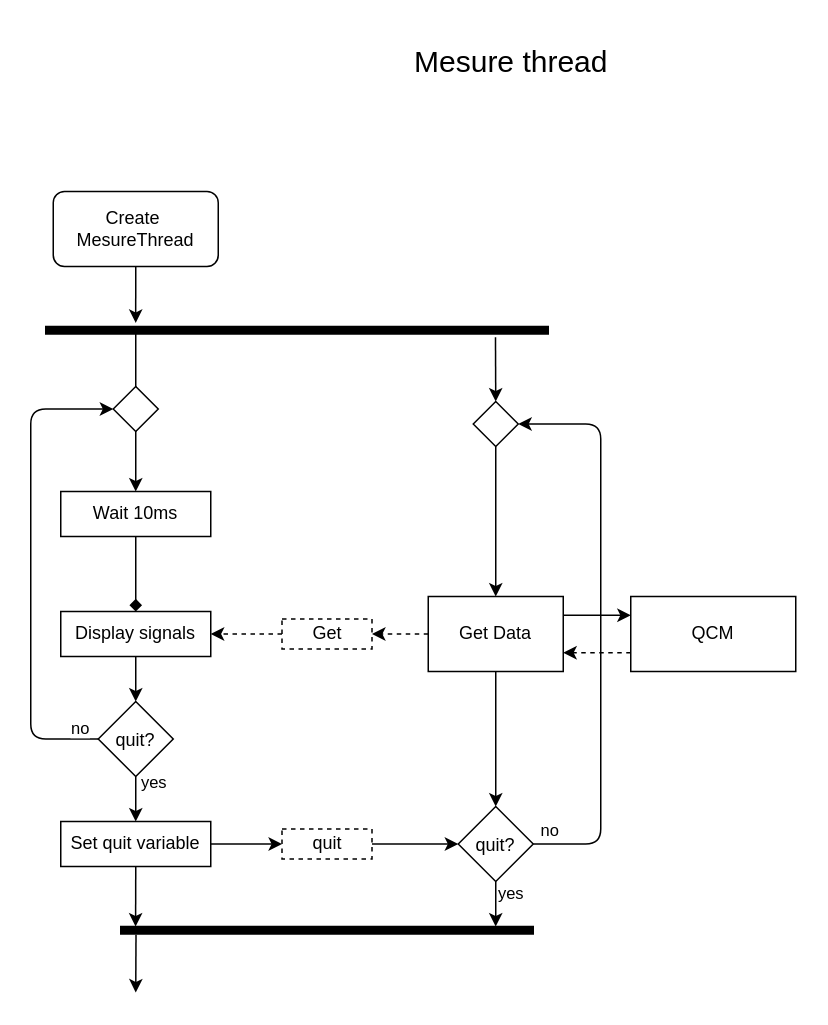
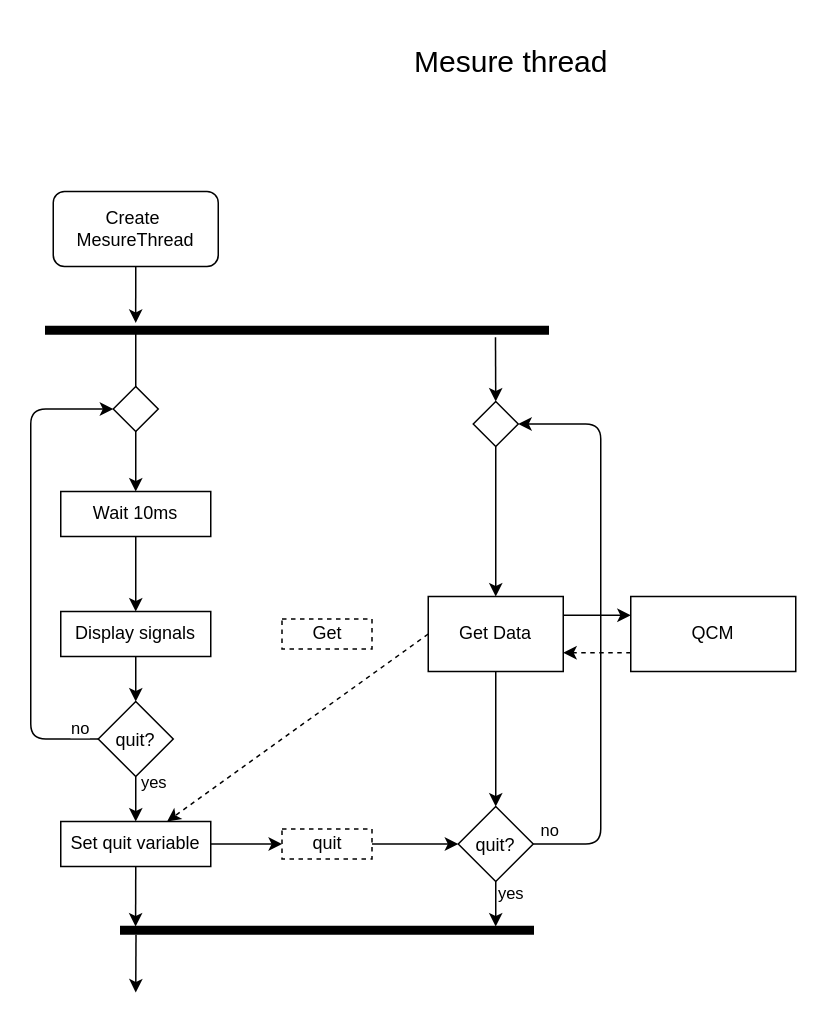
(136, 599) -> (136, 600)
(252, 634) -> none
(405, 634) -> (302, 724)
